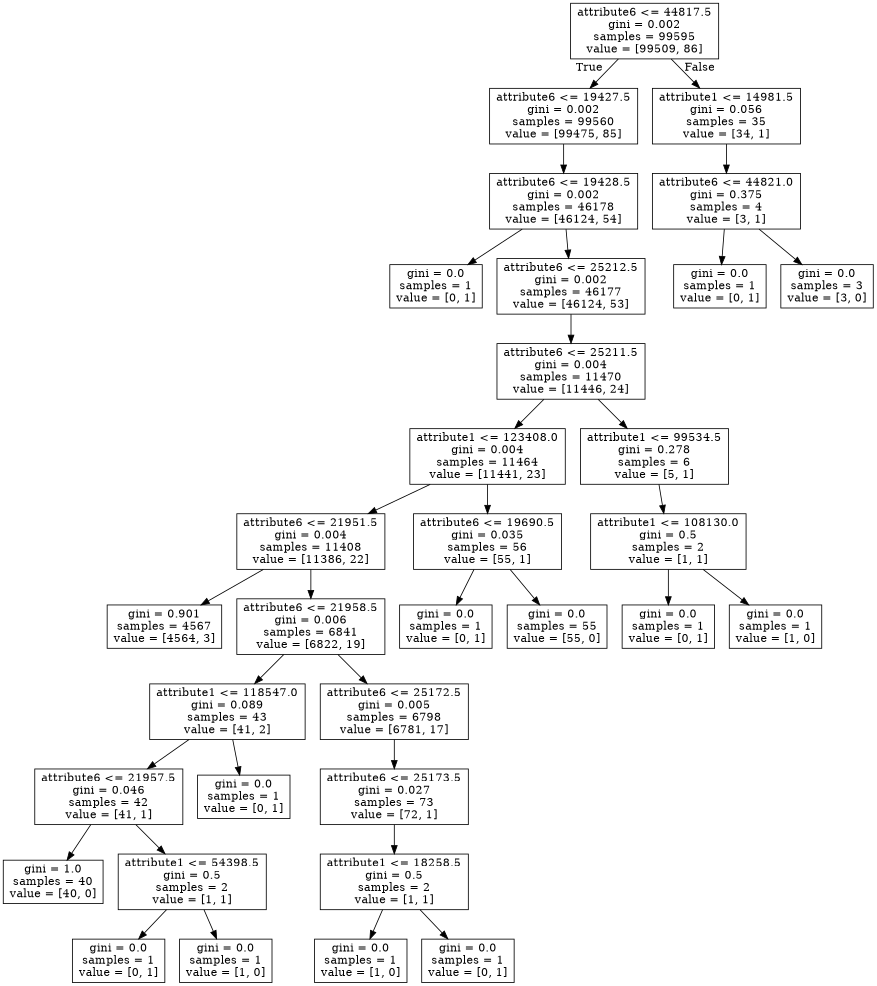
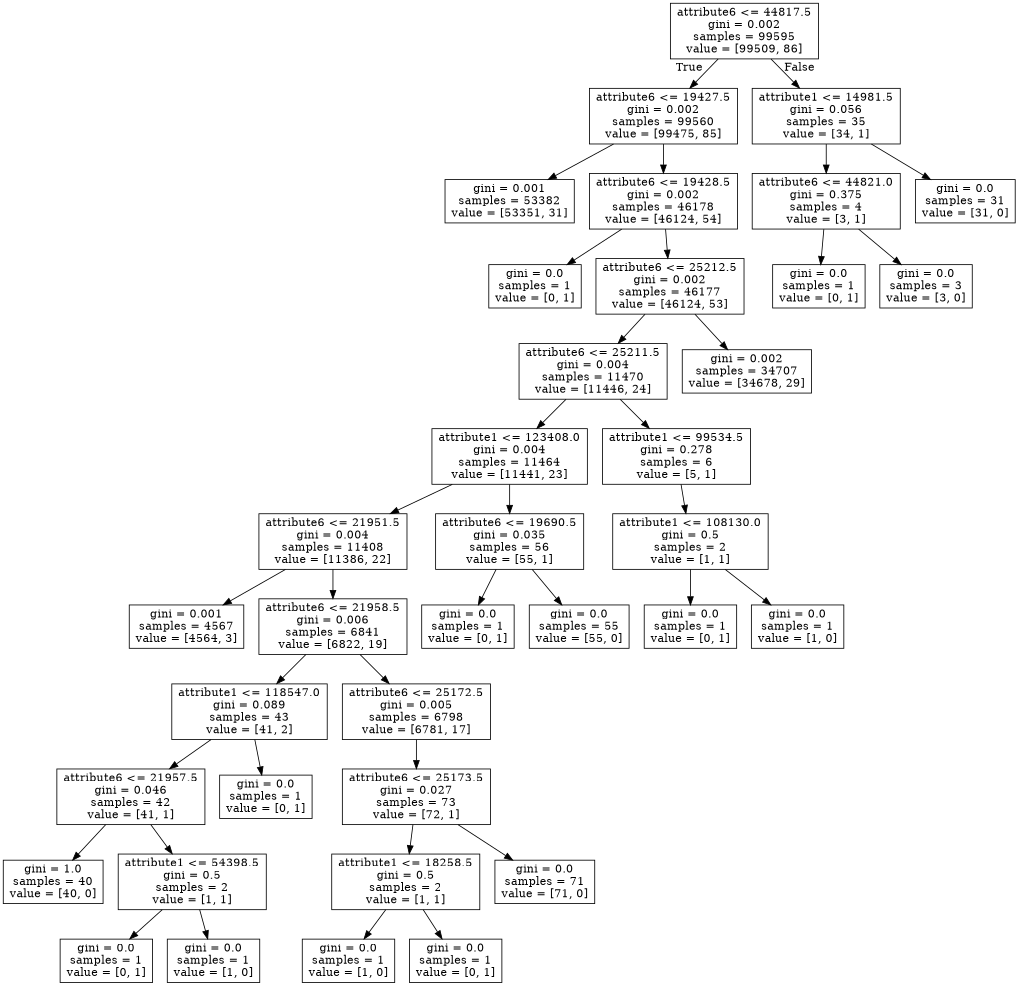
none -> (510, 201)
none -> (965, 201)
none -> (747, 371)
(164, 627) -> (187, 627)
none -> (545, 882)
